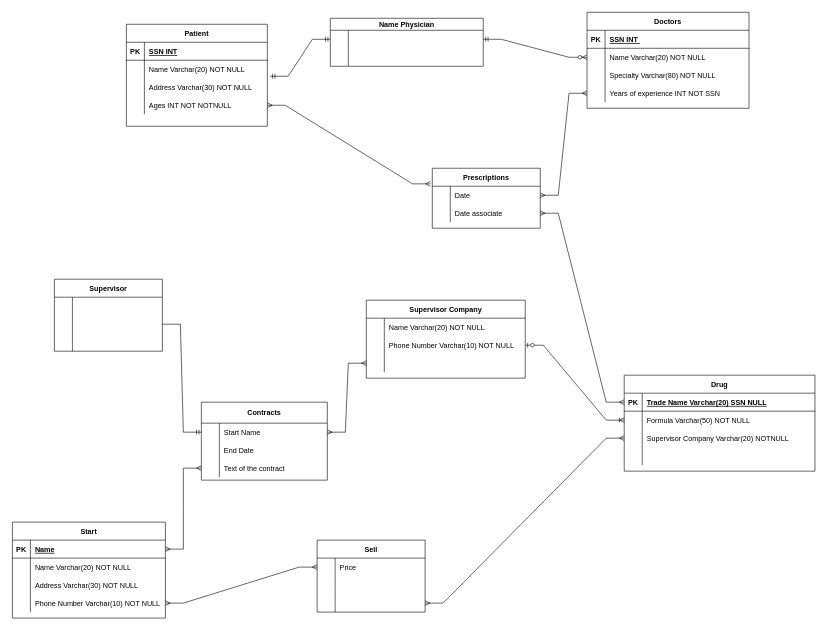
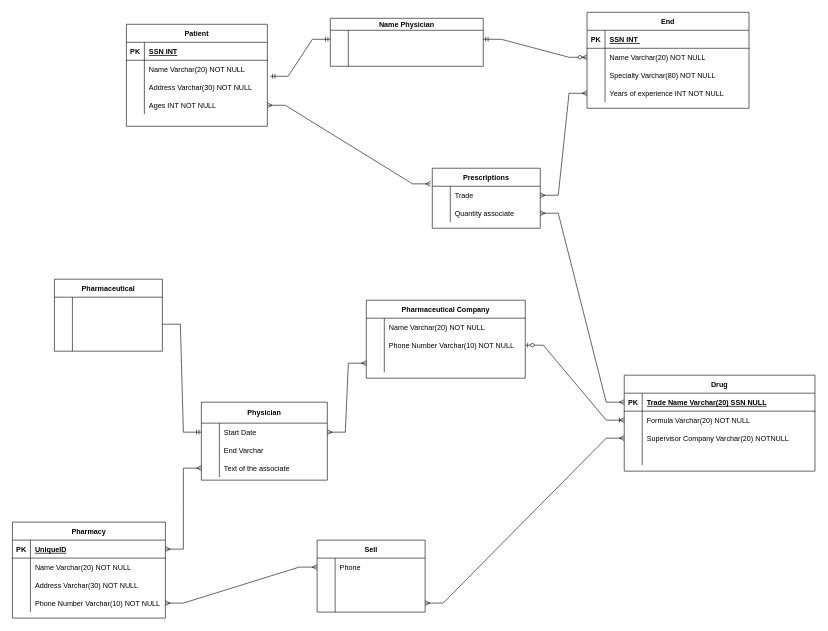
(668, 22) -> (668, 22)
(666, 94) -> (668, 94)
(186, 106) -> (180, 106)
(463, 196) -> (465, 196)
(481, 214) -> (488, 214)
(108, 289) -> (108, 289)
(446, 310) -> (446, 310)
(264, 413) -> (264, 413)
(700, 421) -> (700, 421)
(243, 433) -> (243, 433)
(239, 451) -> (245, 451)
(261, 469) -> (262, 469)
(89, 532) -> (89, 532)
(43, 550) -> (50, 550)
(349, 568) -> (350, 568)
